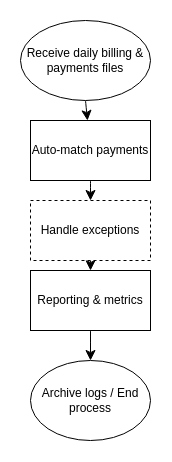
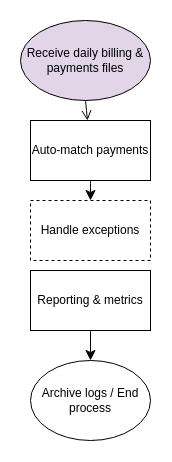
(86, 61) -> (86, 61)
(86, 110) -> (87, 114)
(91, 261) -> none
